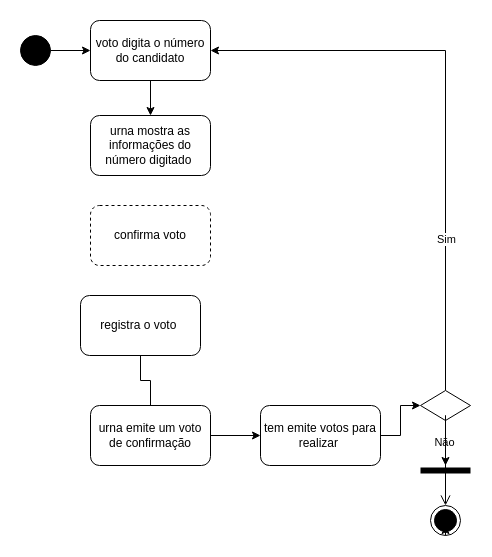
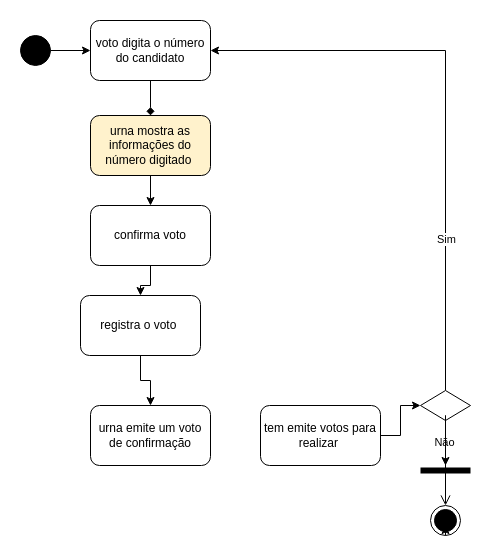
(151, 107) -> (151, 107)
(151, 146) -> (151, 146)
none -> (151, 195)
(151, 236) -> (151, 236)
none -> (151, 282)
(151, 400) -> (151, 397)
(232, 436) -> none
